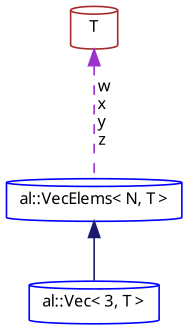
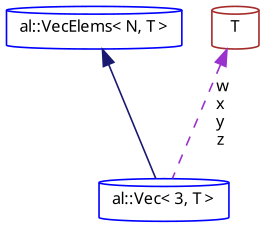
(94, 122) -> (196, 122)
